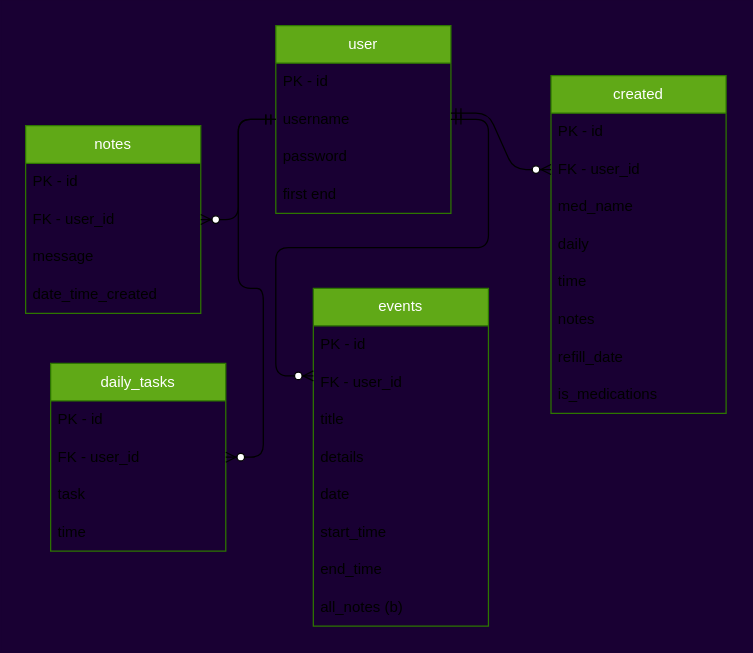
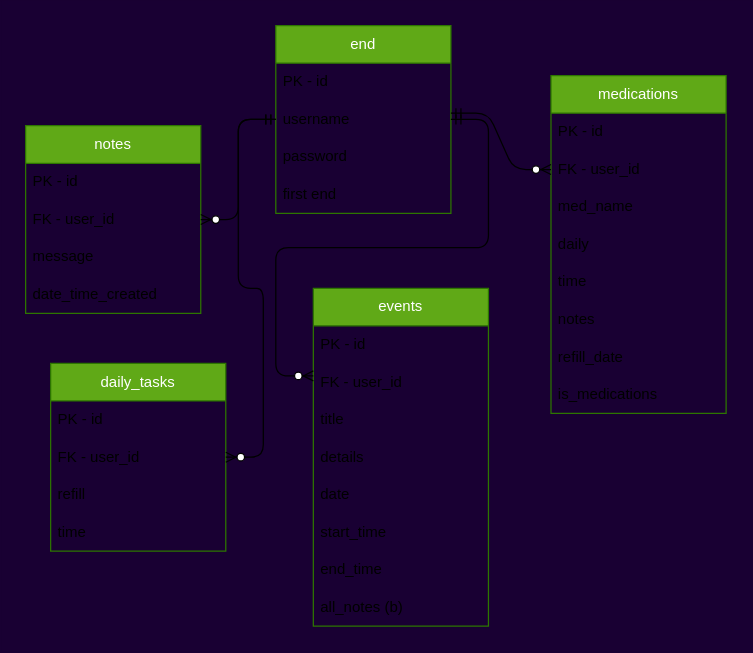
(363, 44) -> (363, 44)
(638, 94) -> (638, 94)
(75, 494) -> (77, 494)
